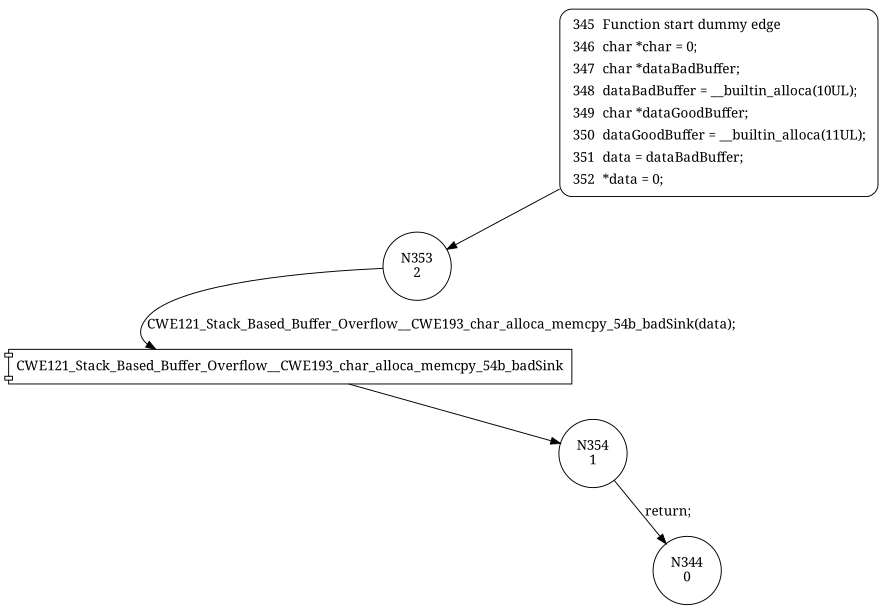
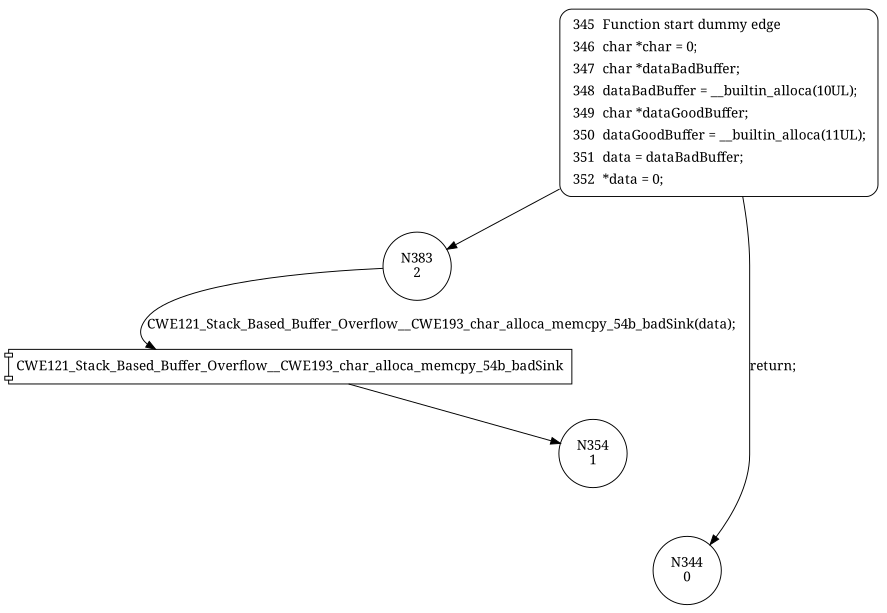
(417, 266) -> (417, 266)
(637, 508) -> (750, 370)
